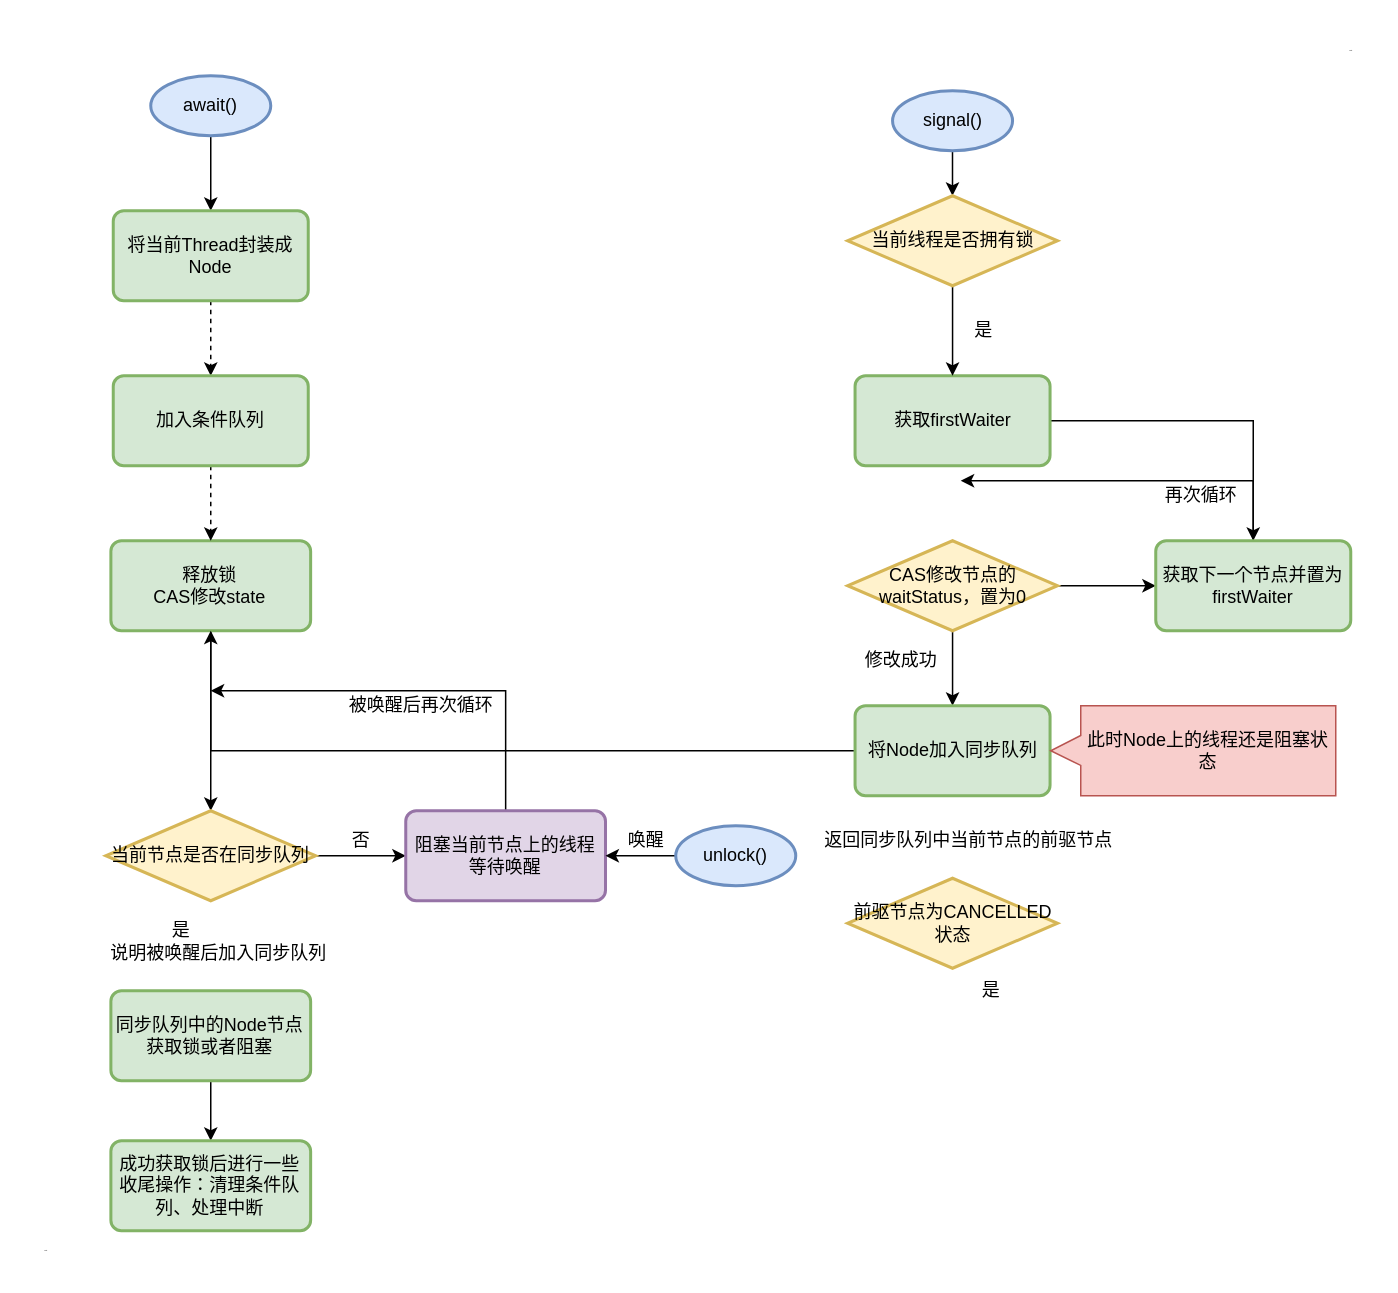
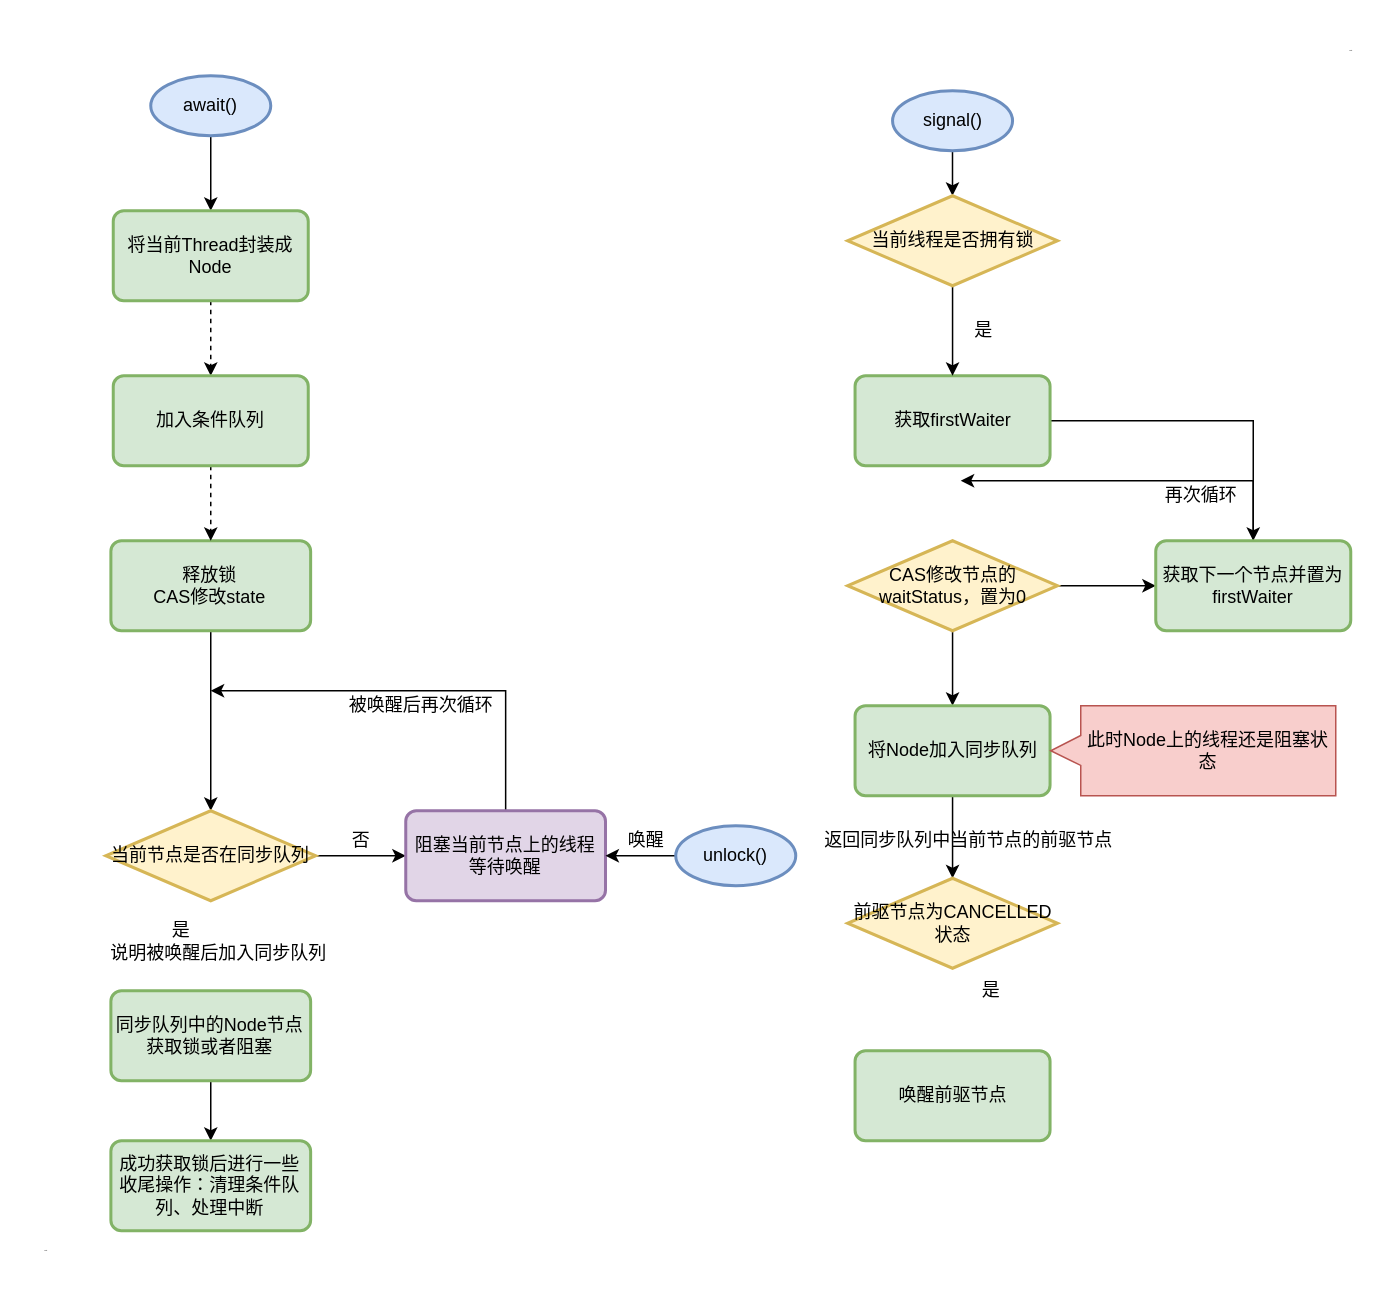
(900, 661) -> none
(534, 751) -> (953, 832)
none -> (953, 1096)
